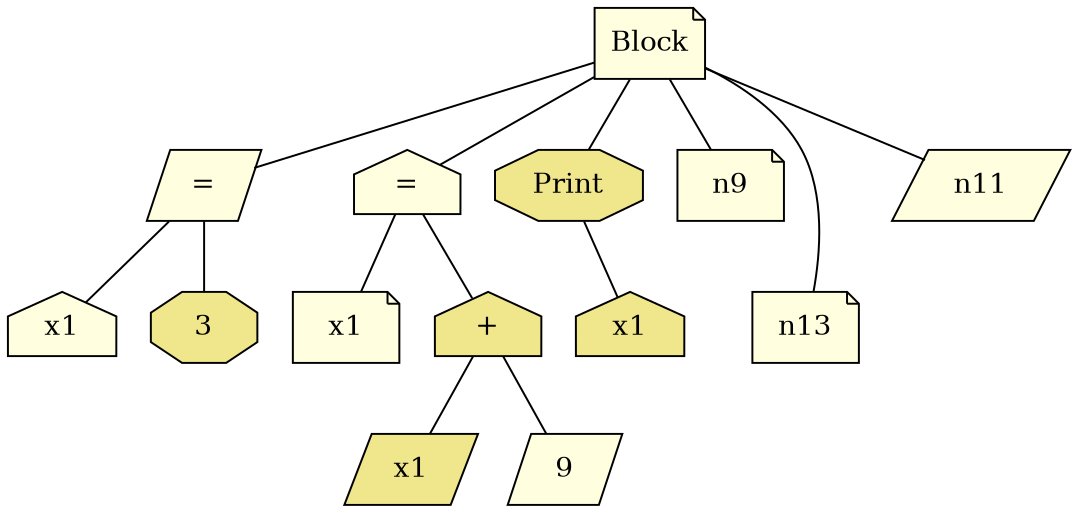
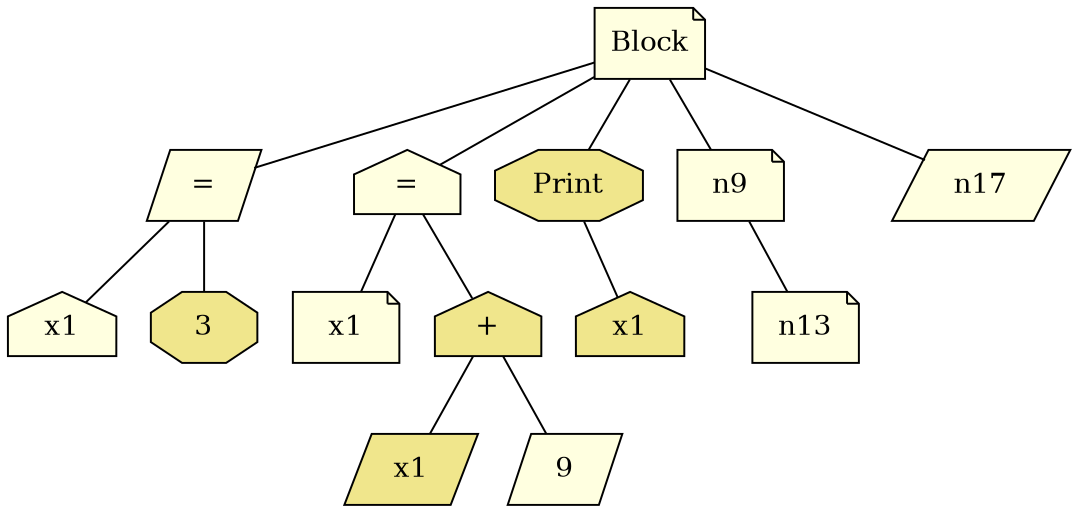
(805, 157) -> (768, 257)
(981, 185) -> (981, 185)
